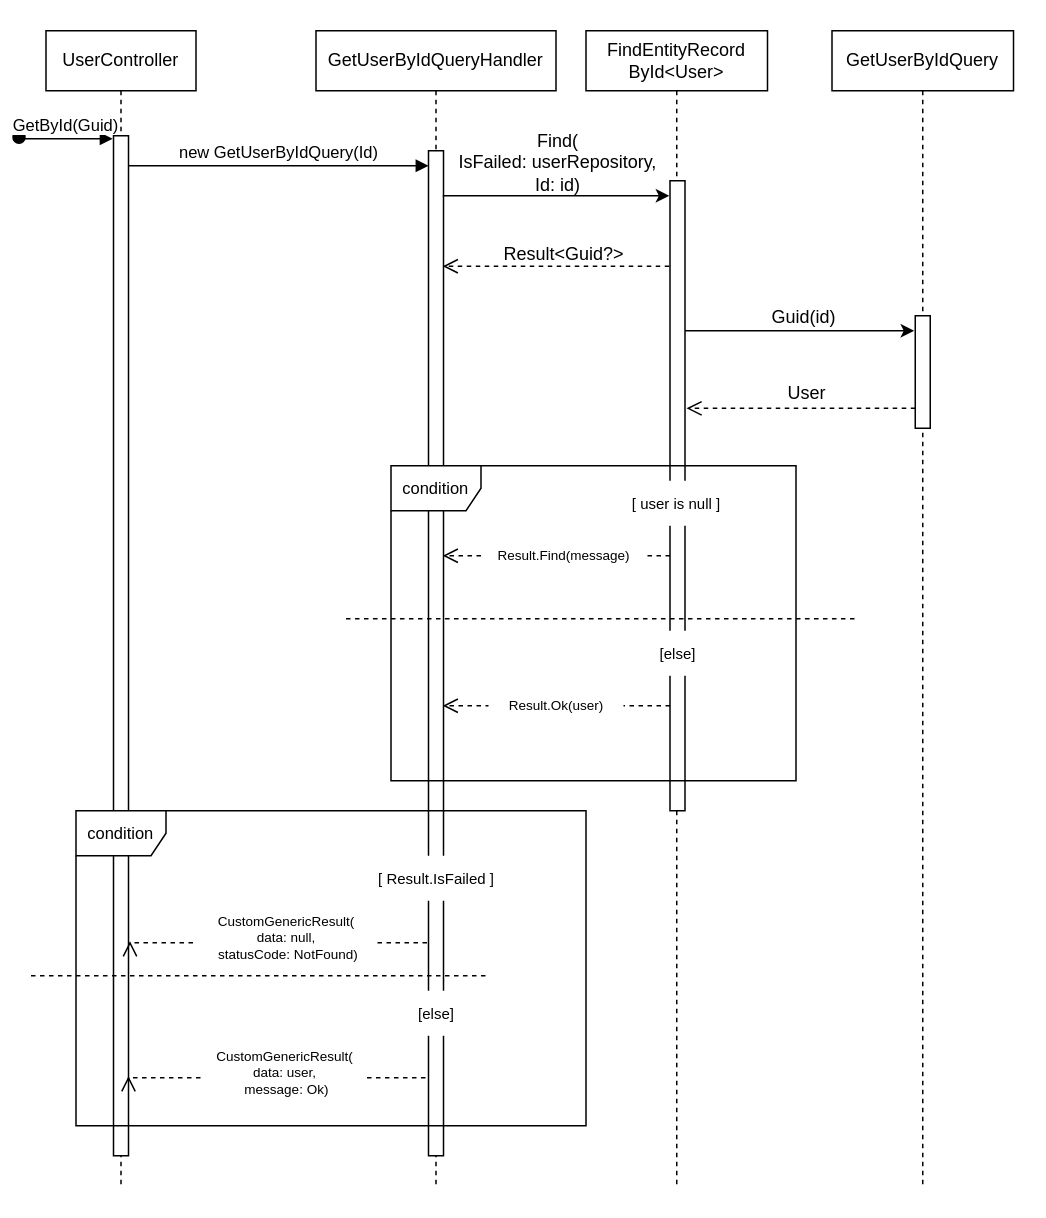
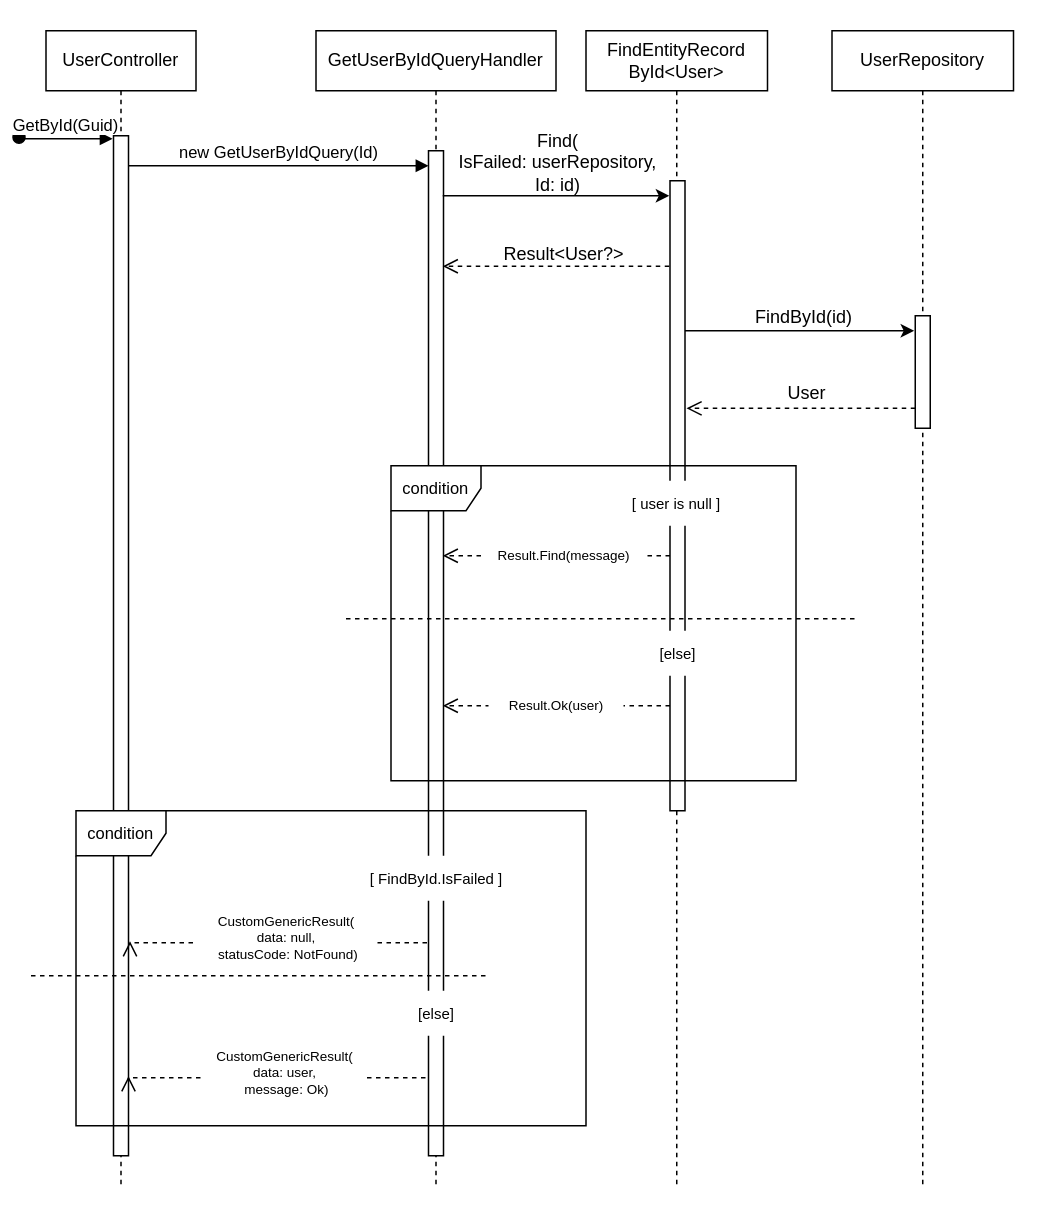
(923, 61) -> (923, 61)
(564, 254) -> (564, 254)
(804, 317) -> (804, 317)
(437, 878) -> (437, 878)
